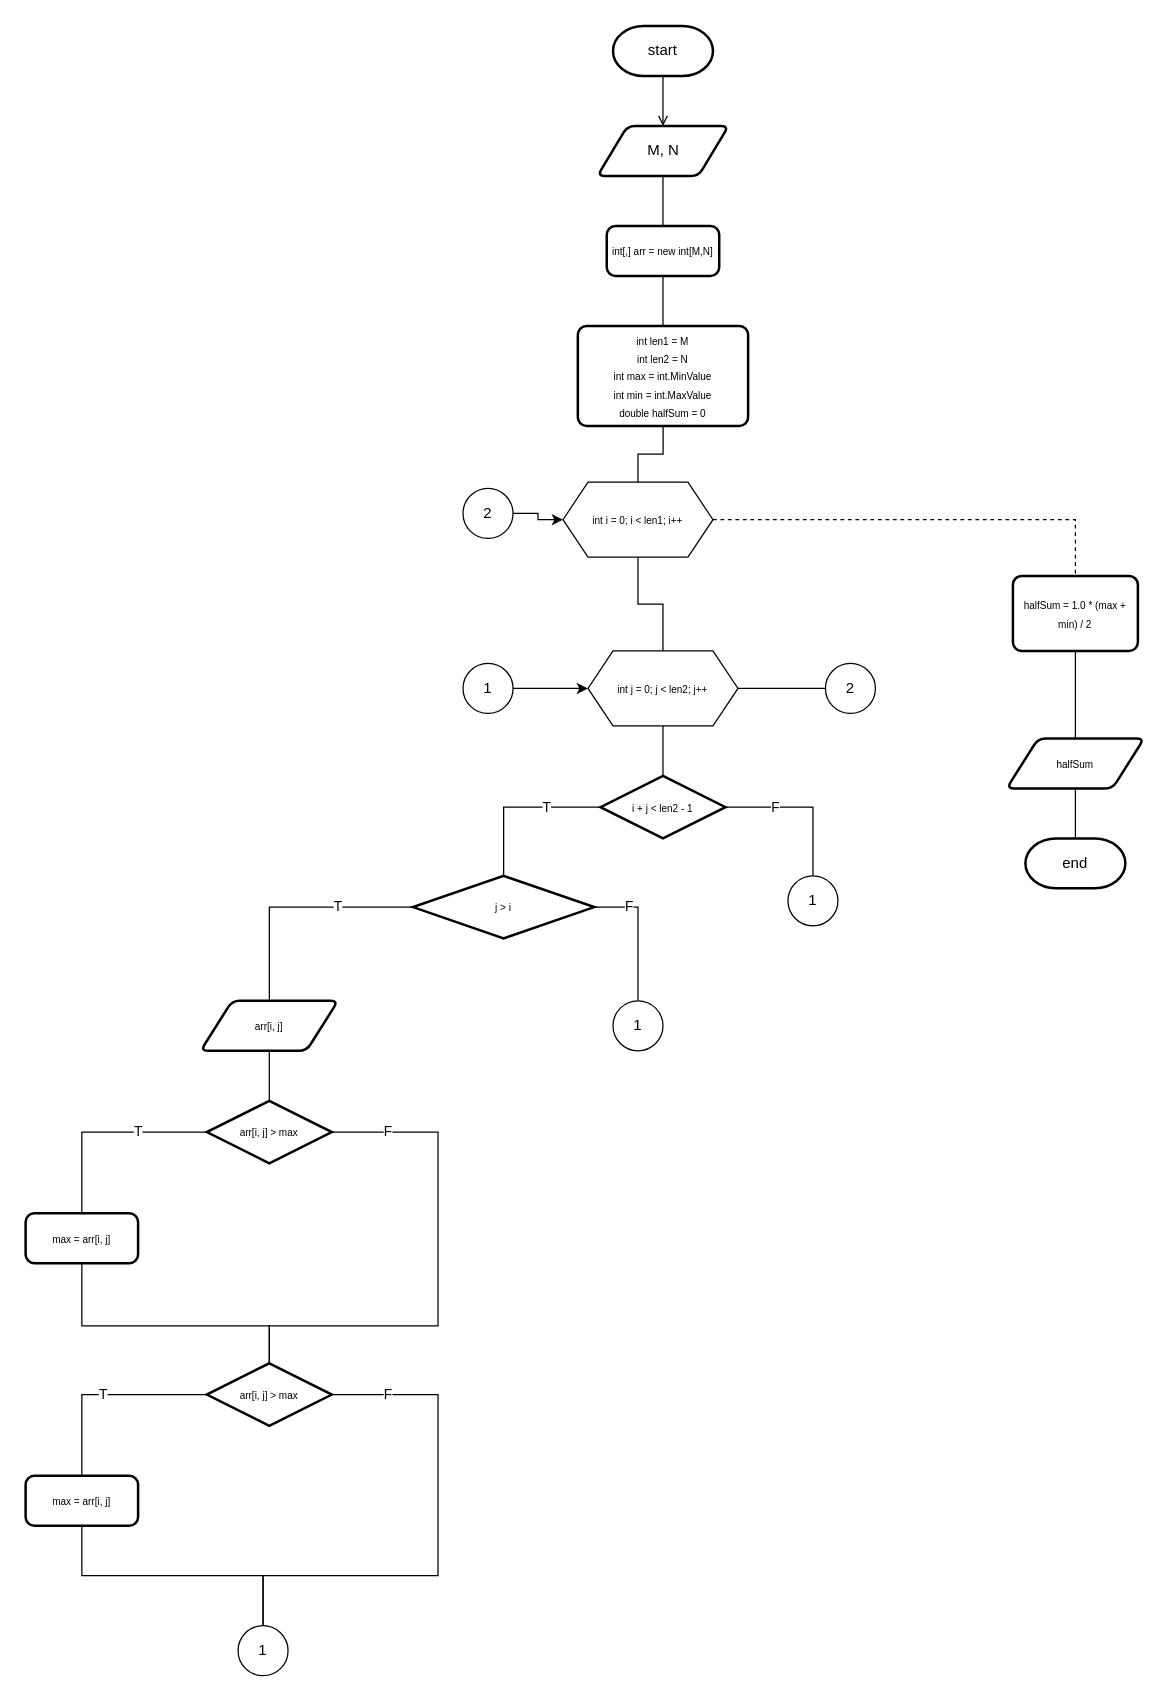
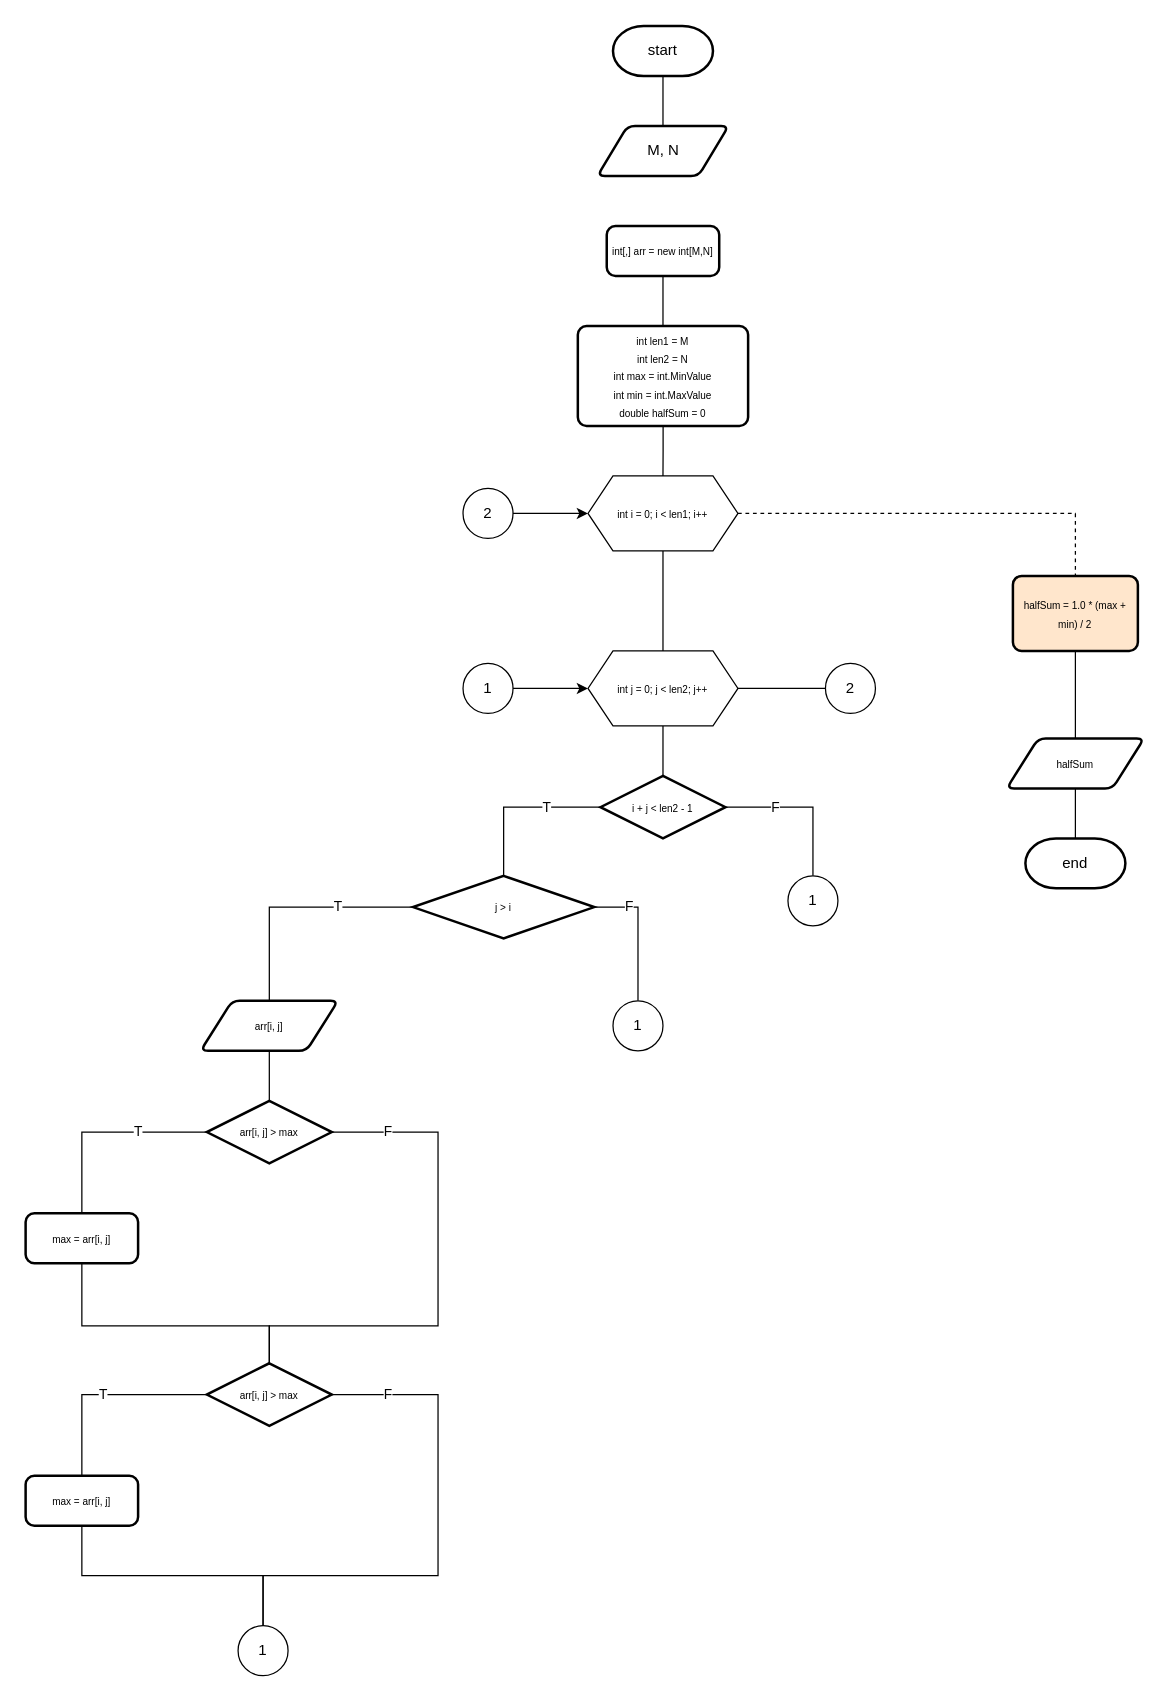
(663, 119) -> (663, 120)
(663, 201) -> none
(638, 519) -> (663, 513)
(1076, 613) -> (1076, 613)
